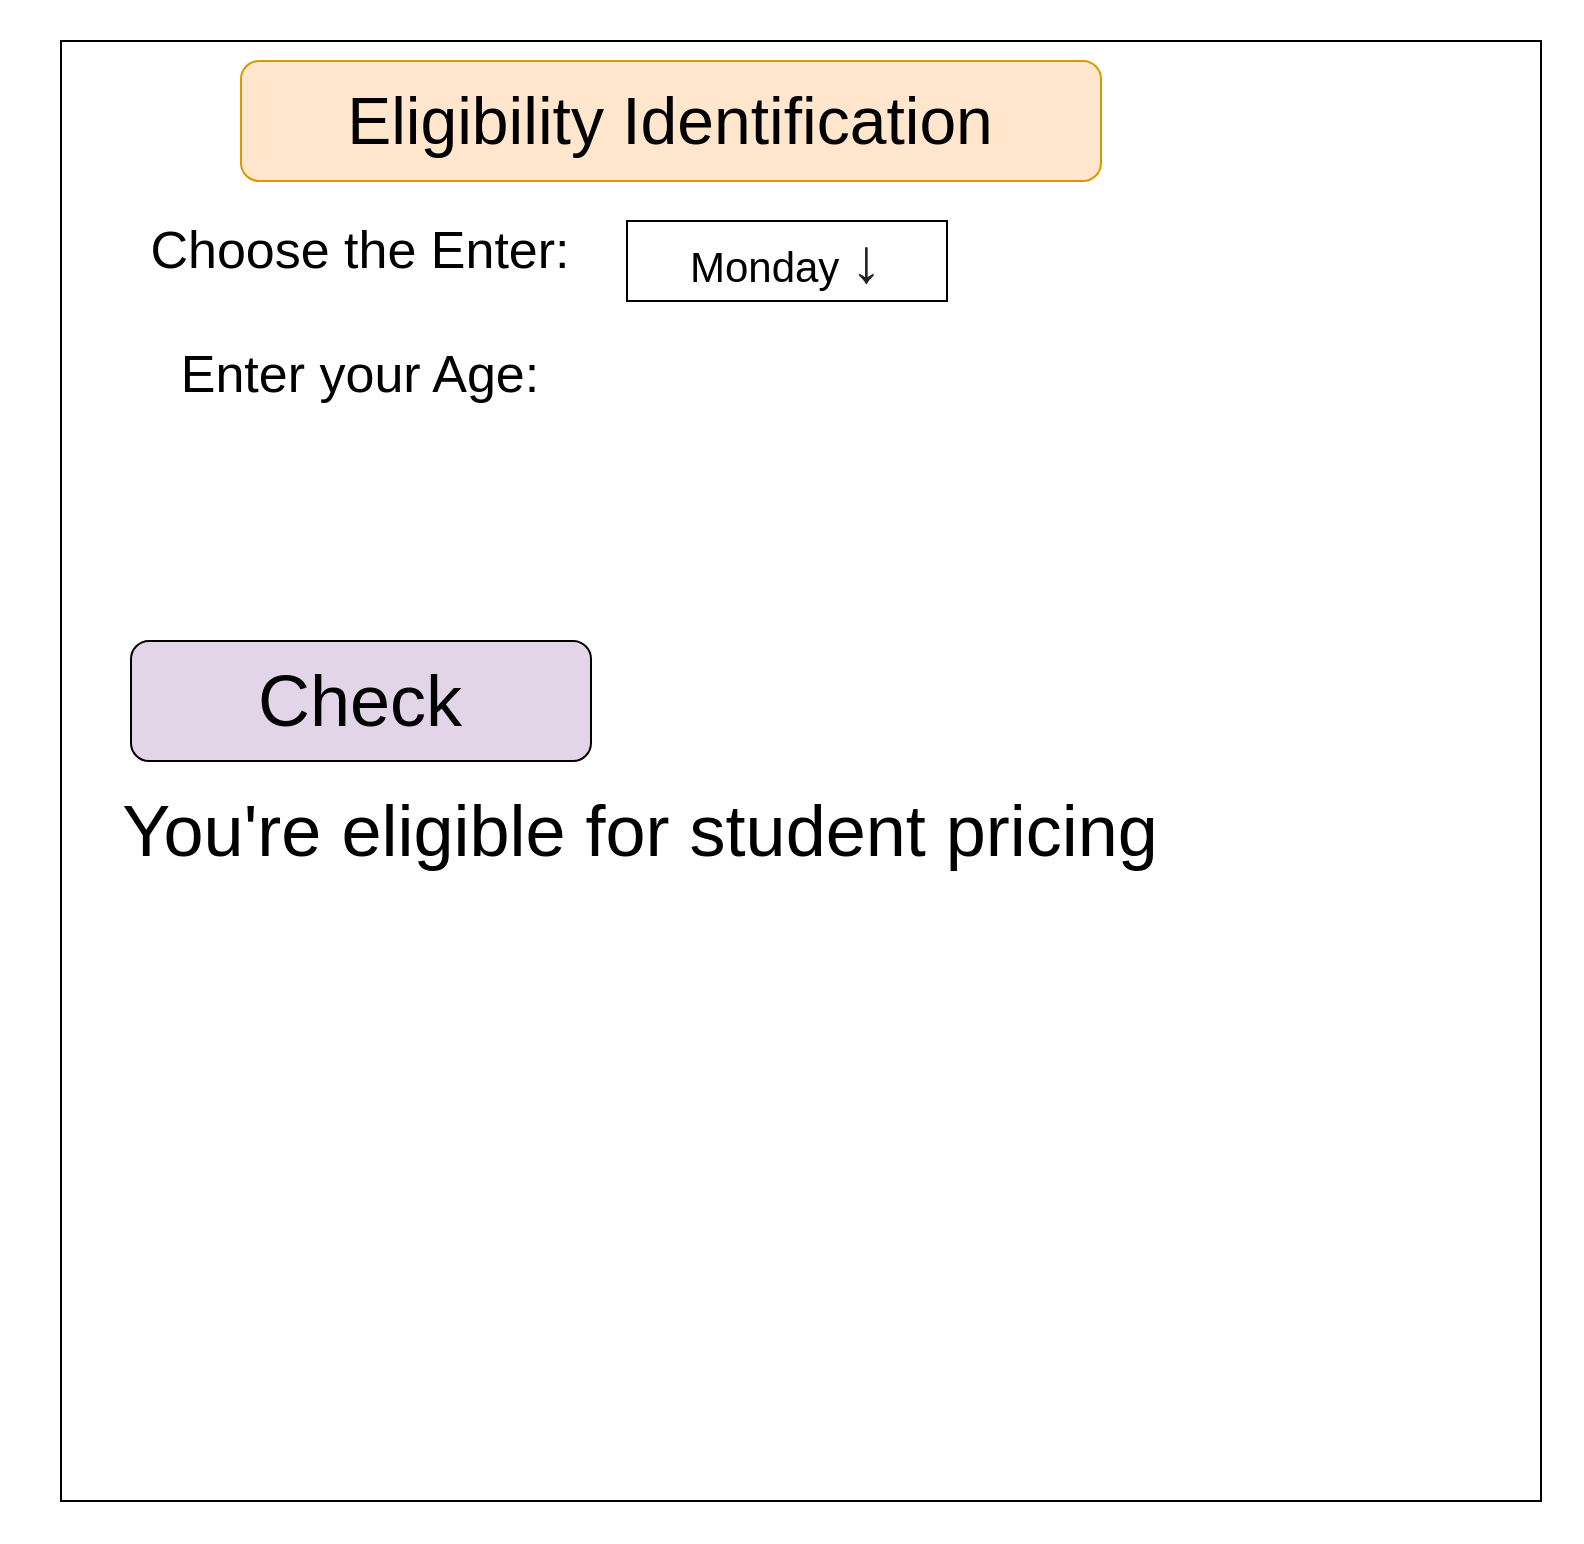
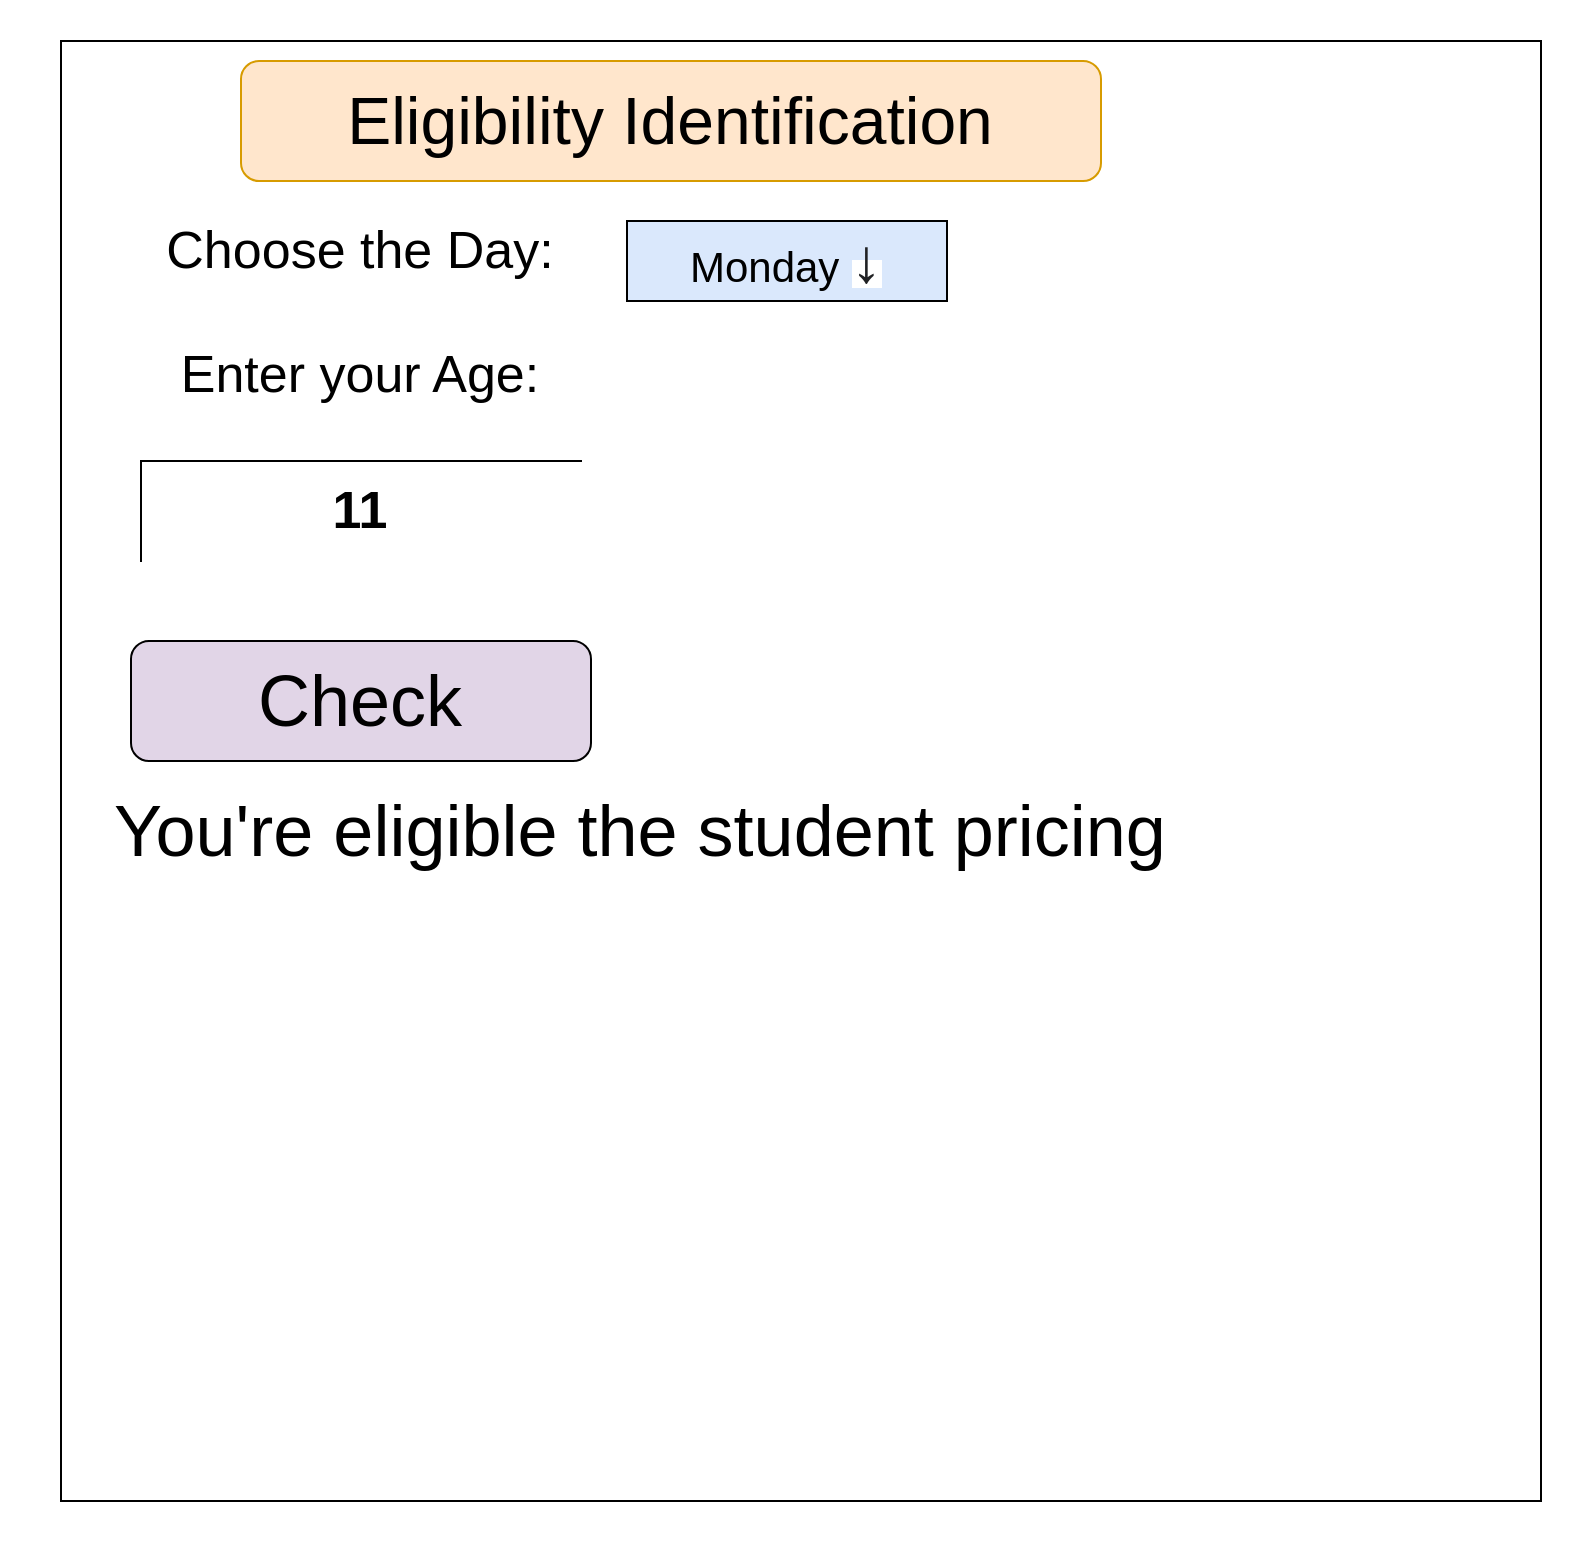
(361, 251) -> (361, 251)
(787, 261) -> (787, 261)
none -> (361, 511)
(641, 831) -> (641, 831)
